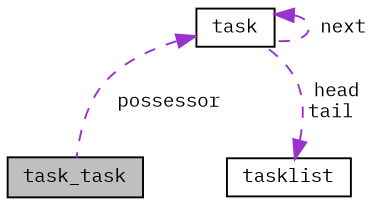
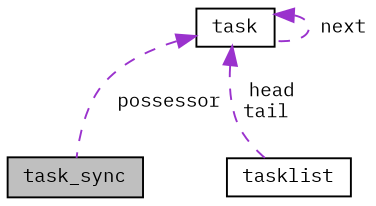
(299, 87) -> (235, 118)
(75, 177) -> (75, 177)
